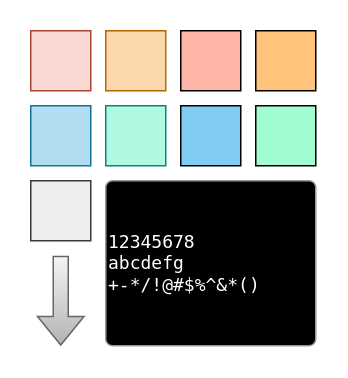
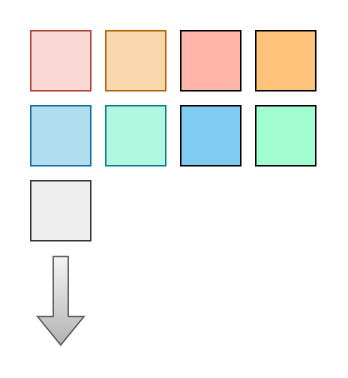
(211, 263) -> none
